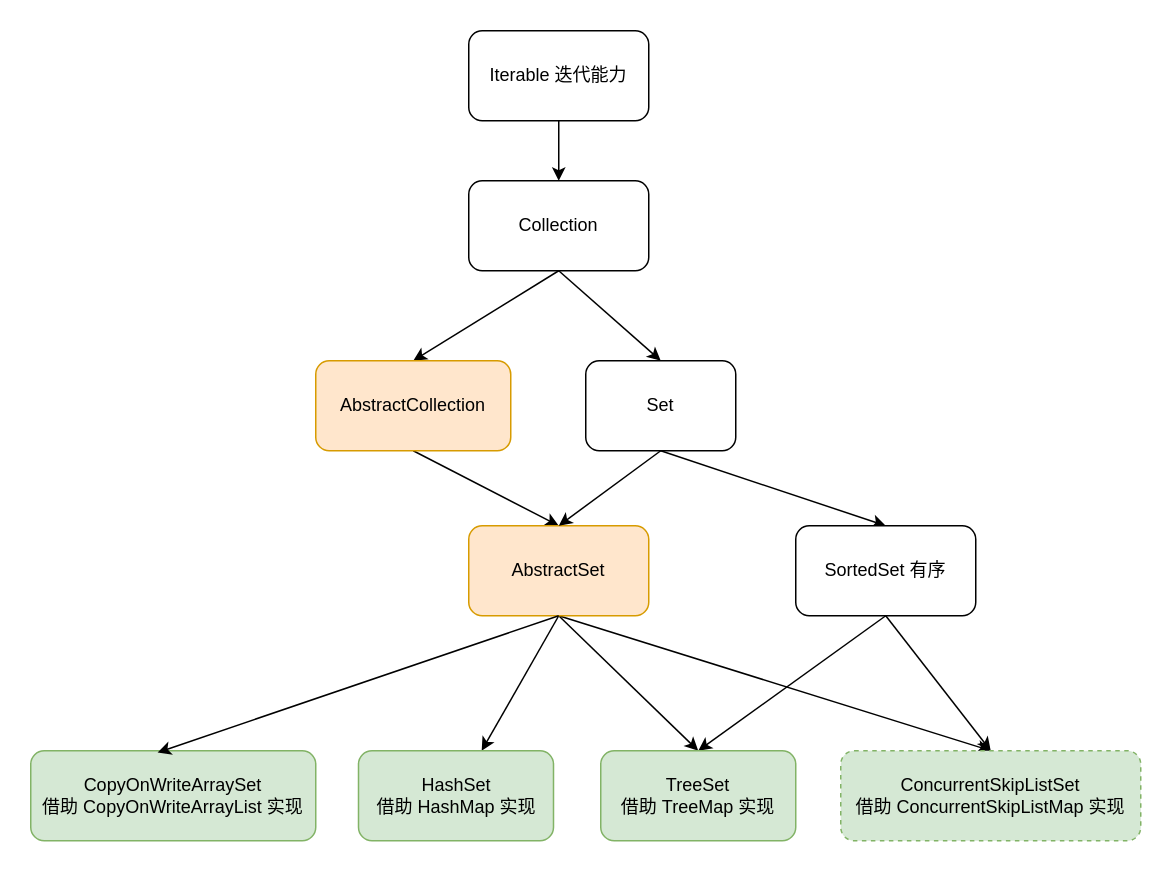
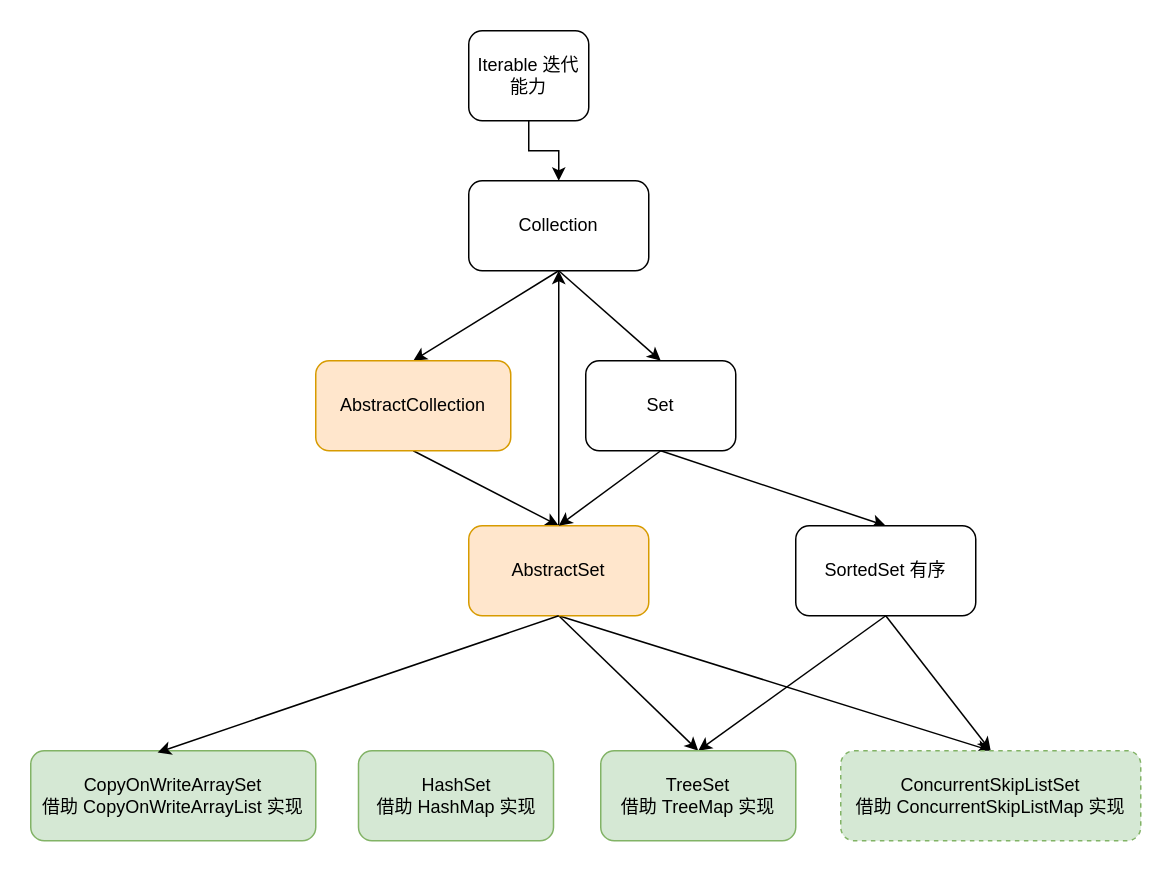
(559, 76) -> (529, 76)
(522, 680) -> (559, 403)
